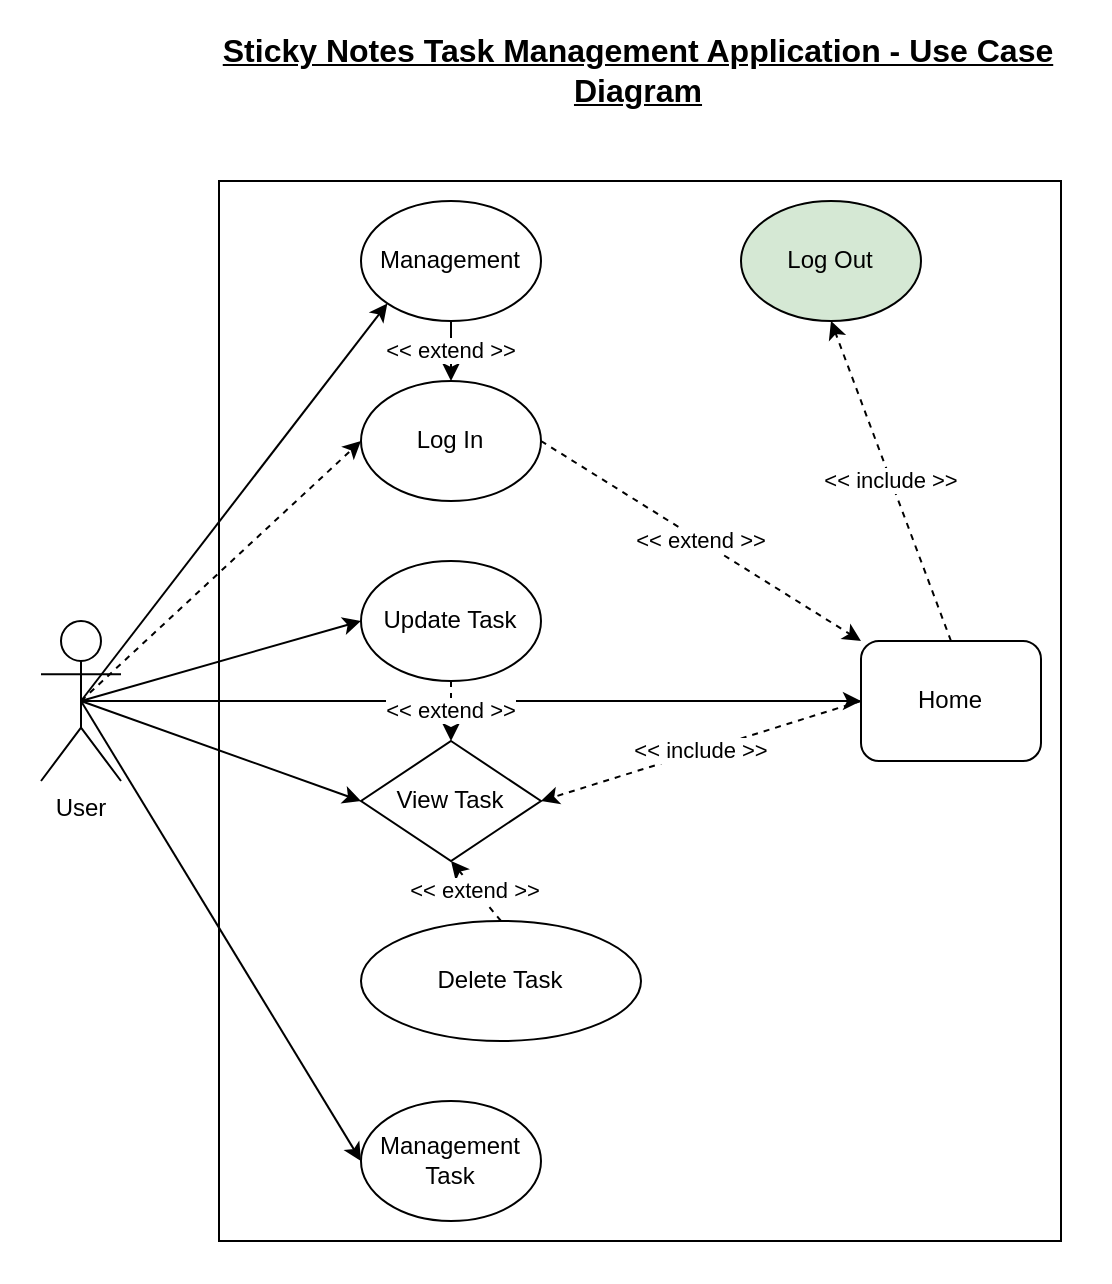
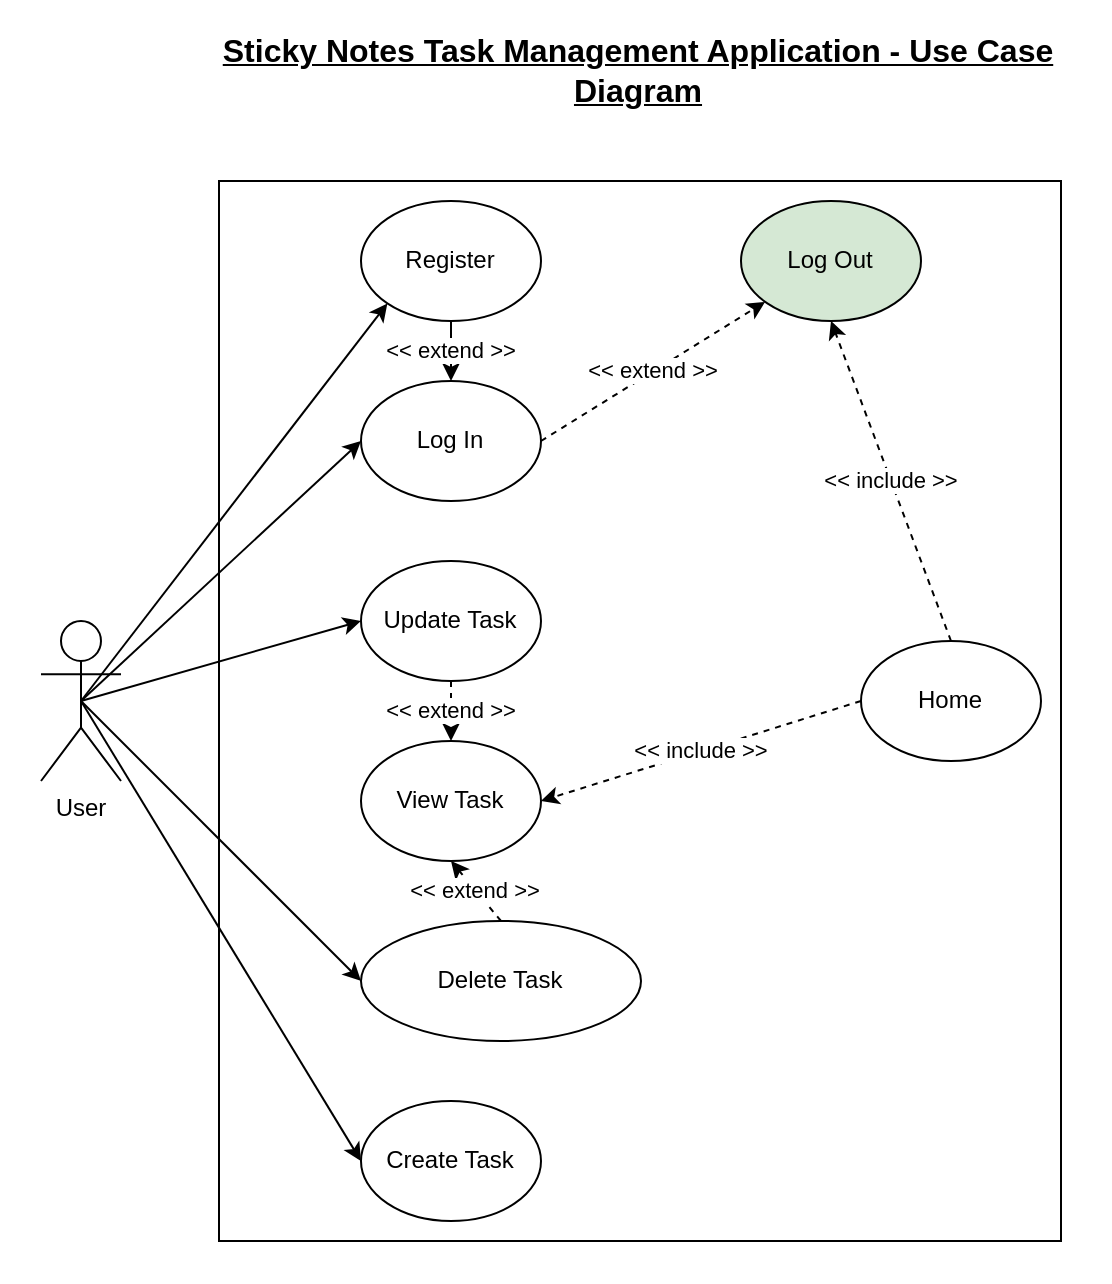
(451, 261) -> (451, 261)
(611, 485) -> (603, 402)
(232, 561) -> (232, 561)
(681, 701) -> (223, 843)
(951, 701) -> (951, 701)
(220, 751) -> none
(451, 801) -> (451, 801)
(451, 1161) -> (451, 1161)
